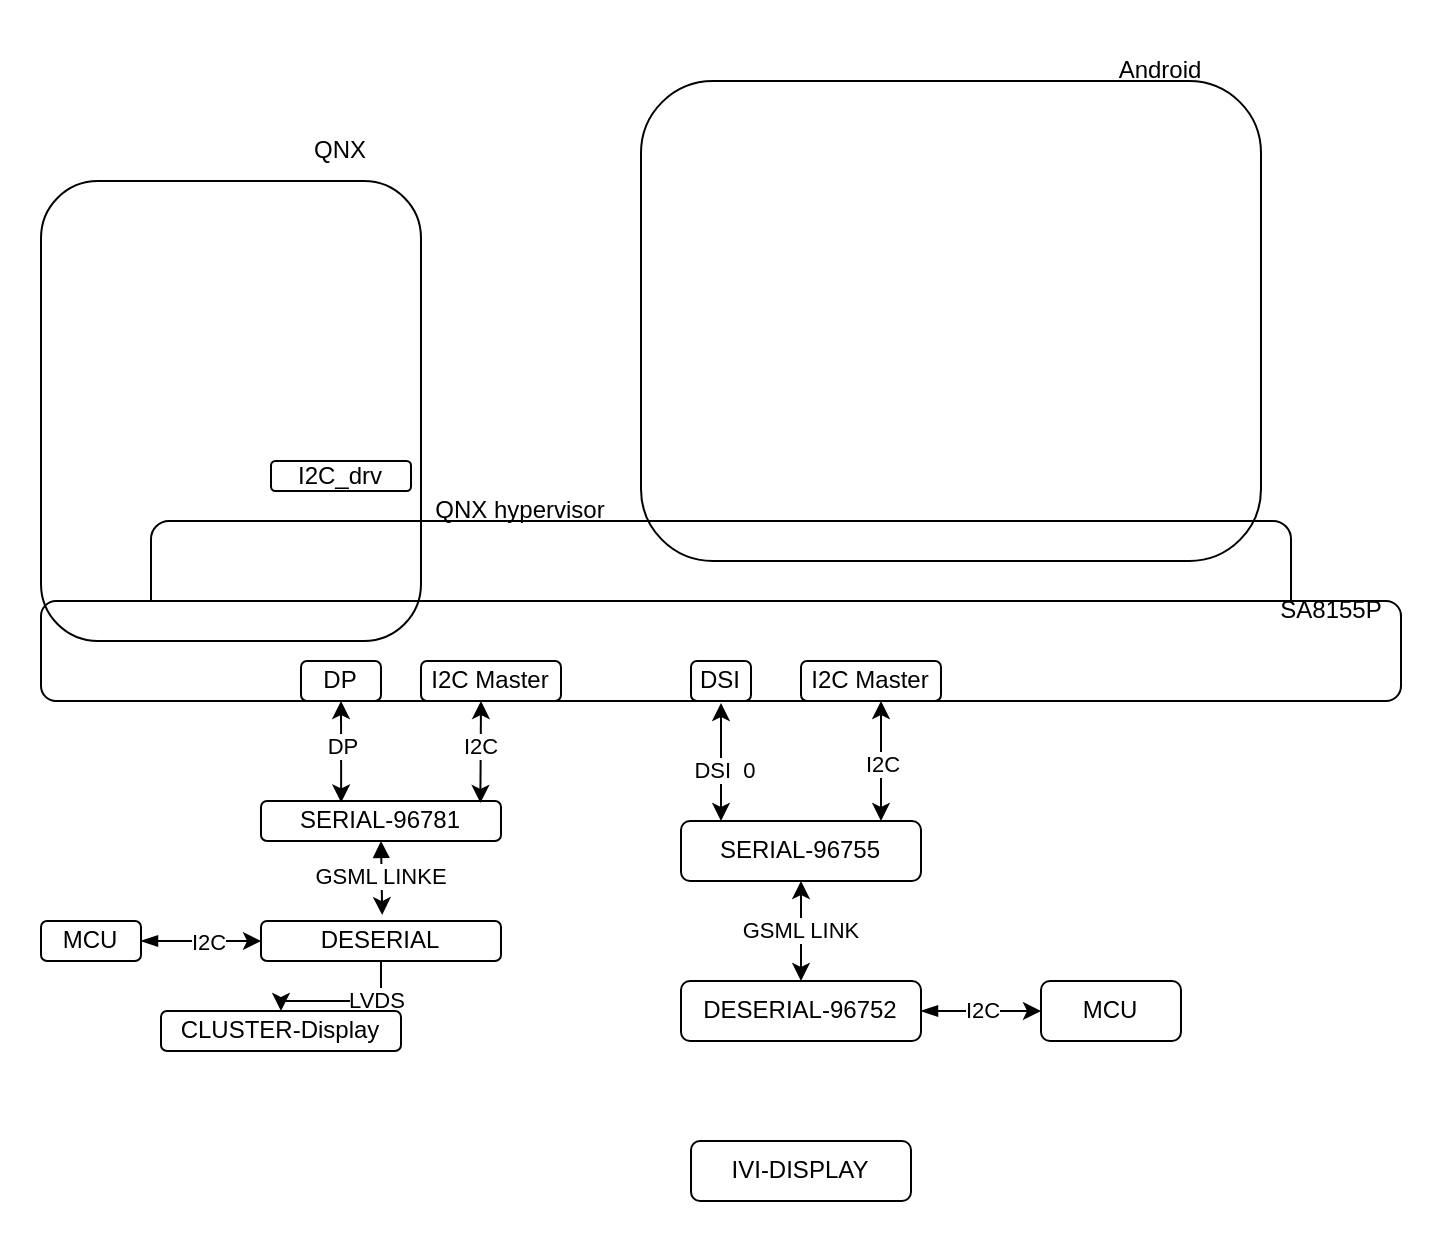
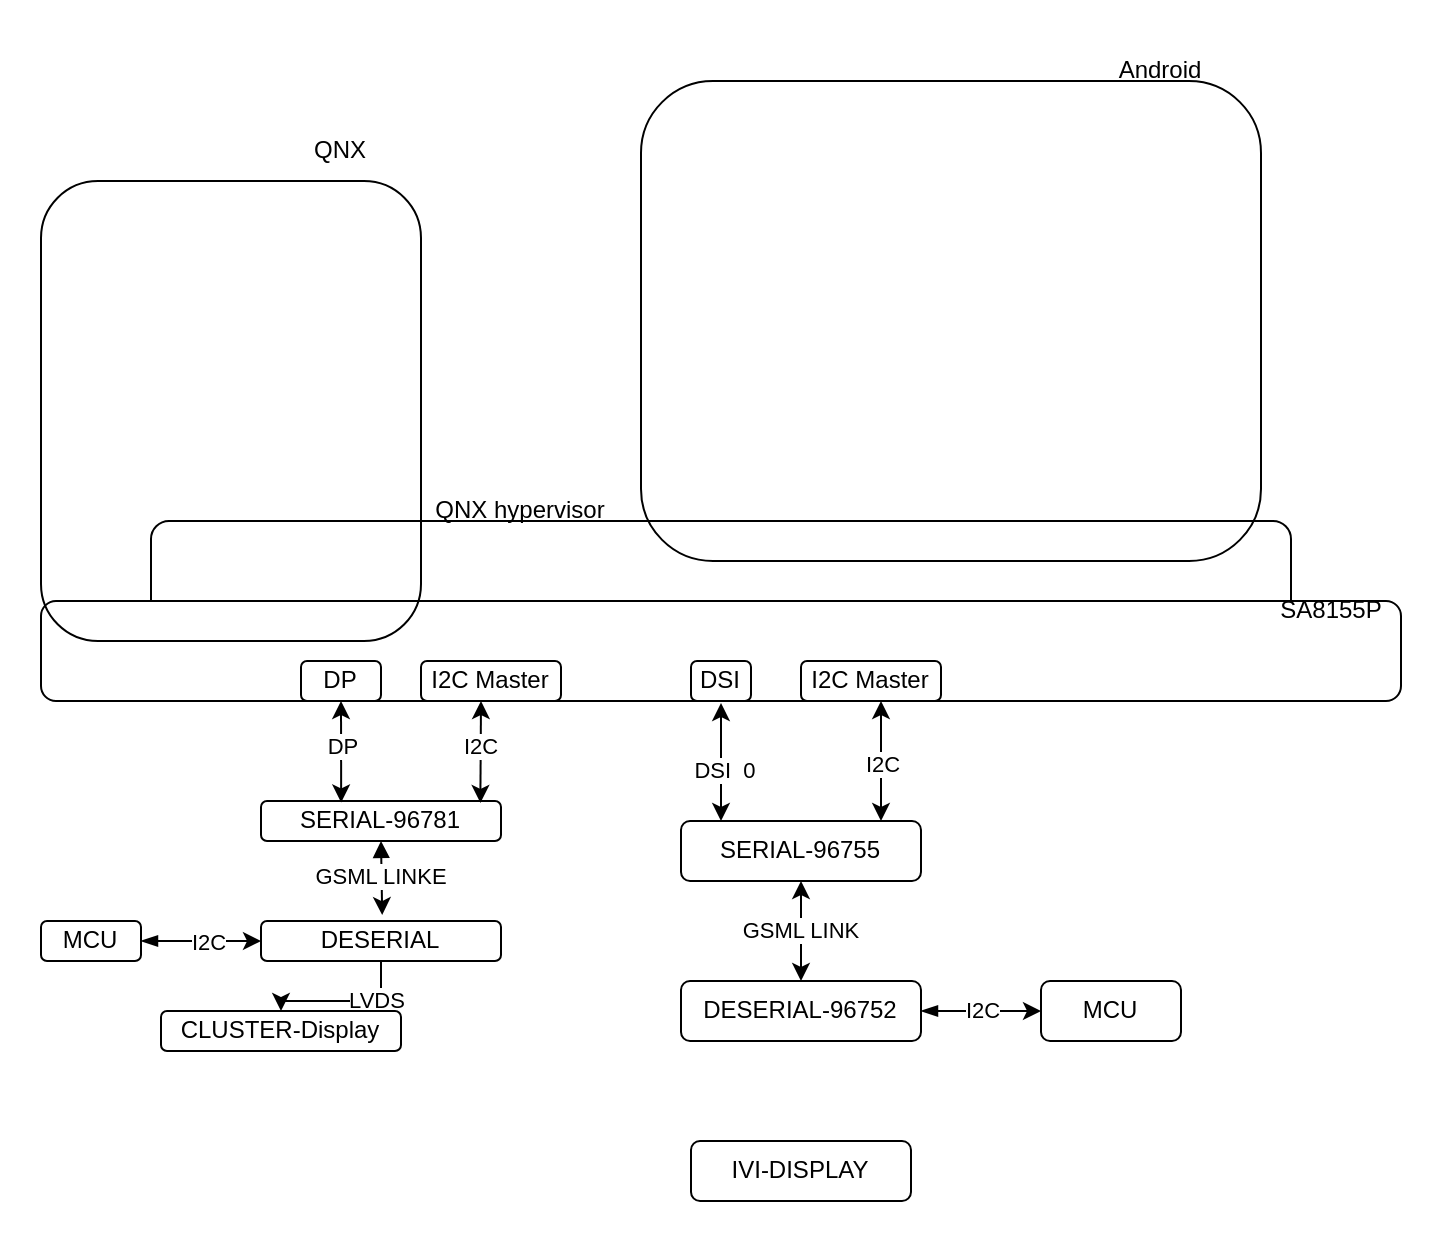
(341, 476) -> none
